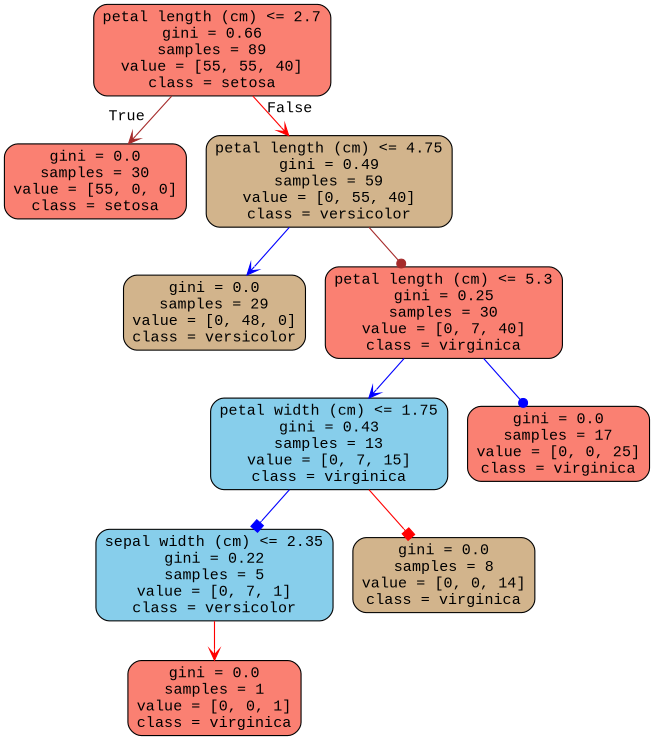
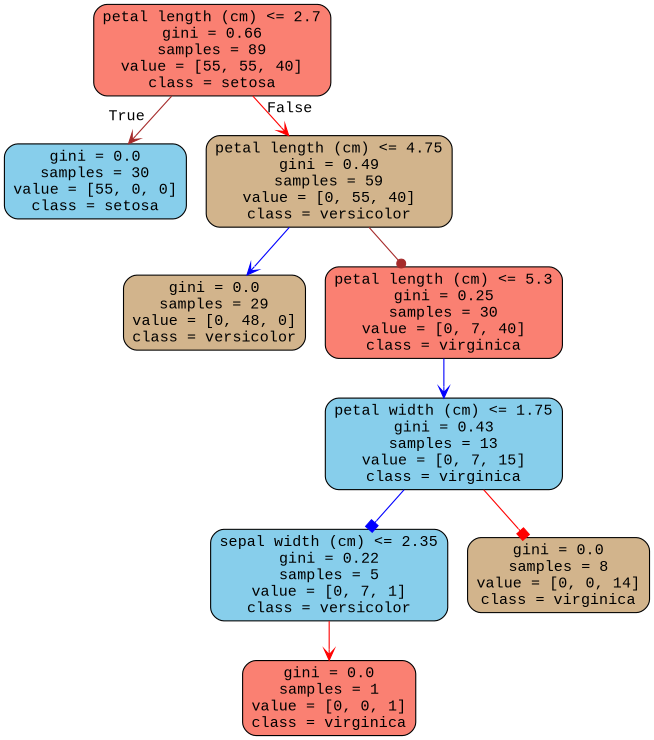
(95, 181) -> (95, 181)
(559, 444) -> none
